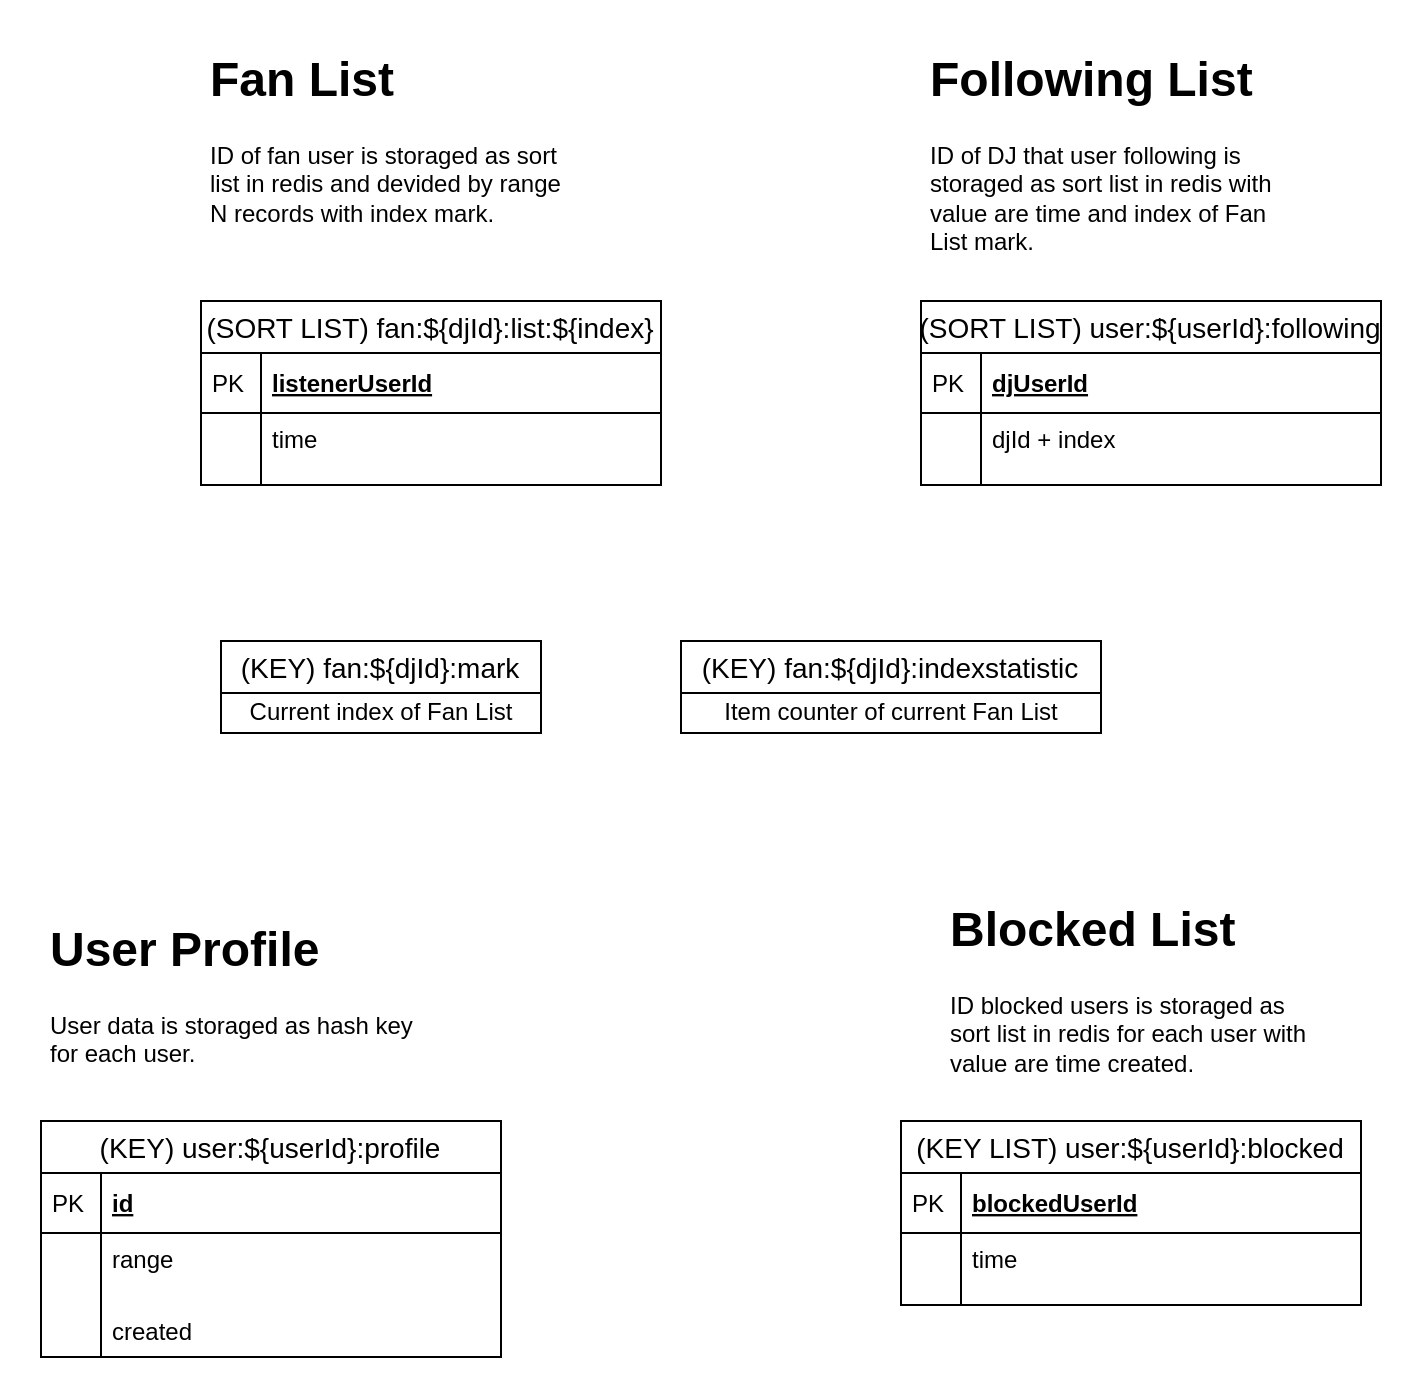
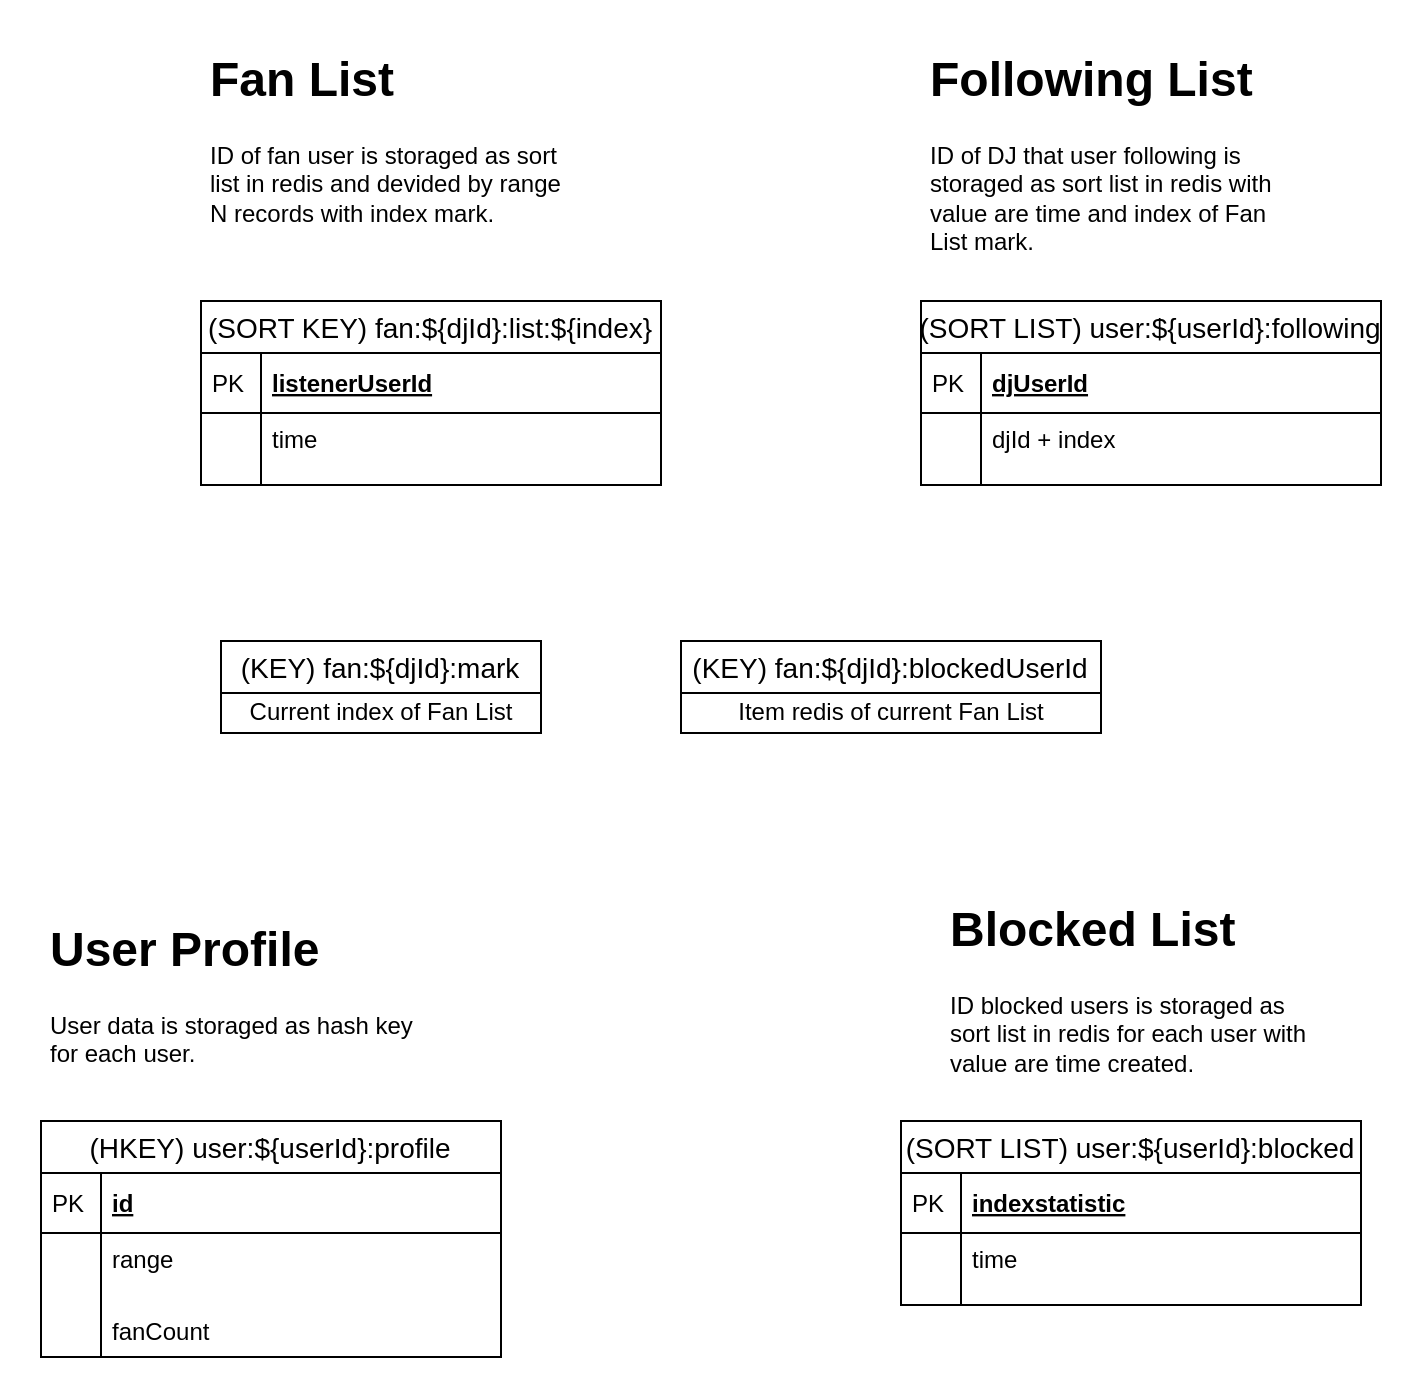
(430, 329) -> (430, 329)
(890, 669) -> (890, 669)
(892, 713) -> (892, 713)
(270, 1149) -> (270, 1149)
(1130, 1149) -> (1130, 1149)
(1056, 1204) -> (1057, 1204)
(159, 1332) -> (166, 1332)
